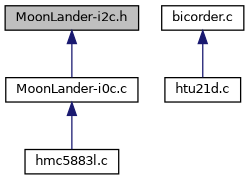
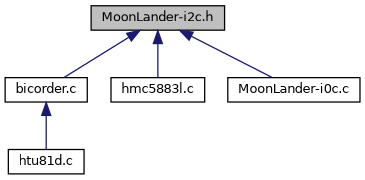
none -> (96, 57)
(203, 90) -> (46, 162)
(72, 132) -> (158, 61)
